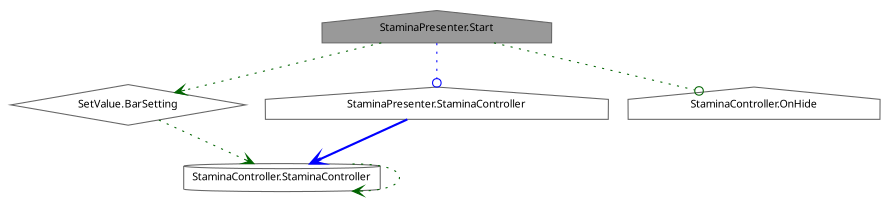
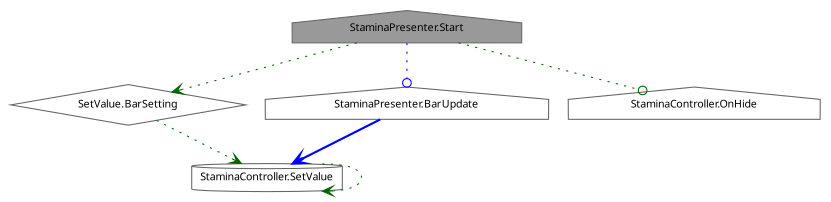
(437, 105) -> (407, 105)
(282, 178) -> (267, 178)
